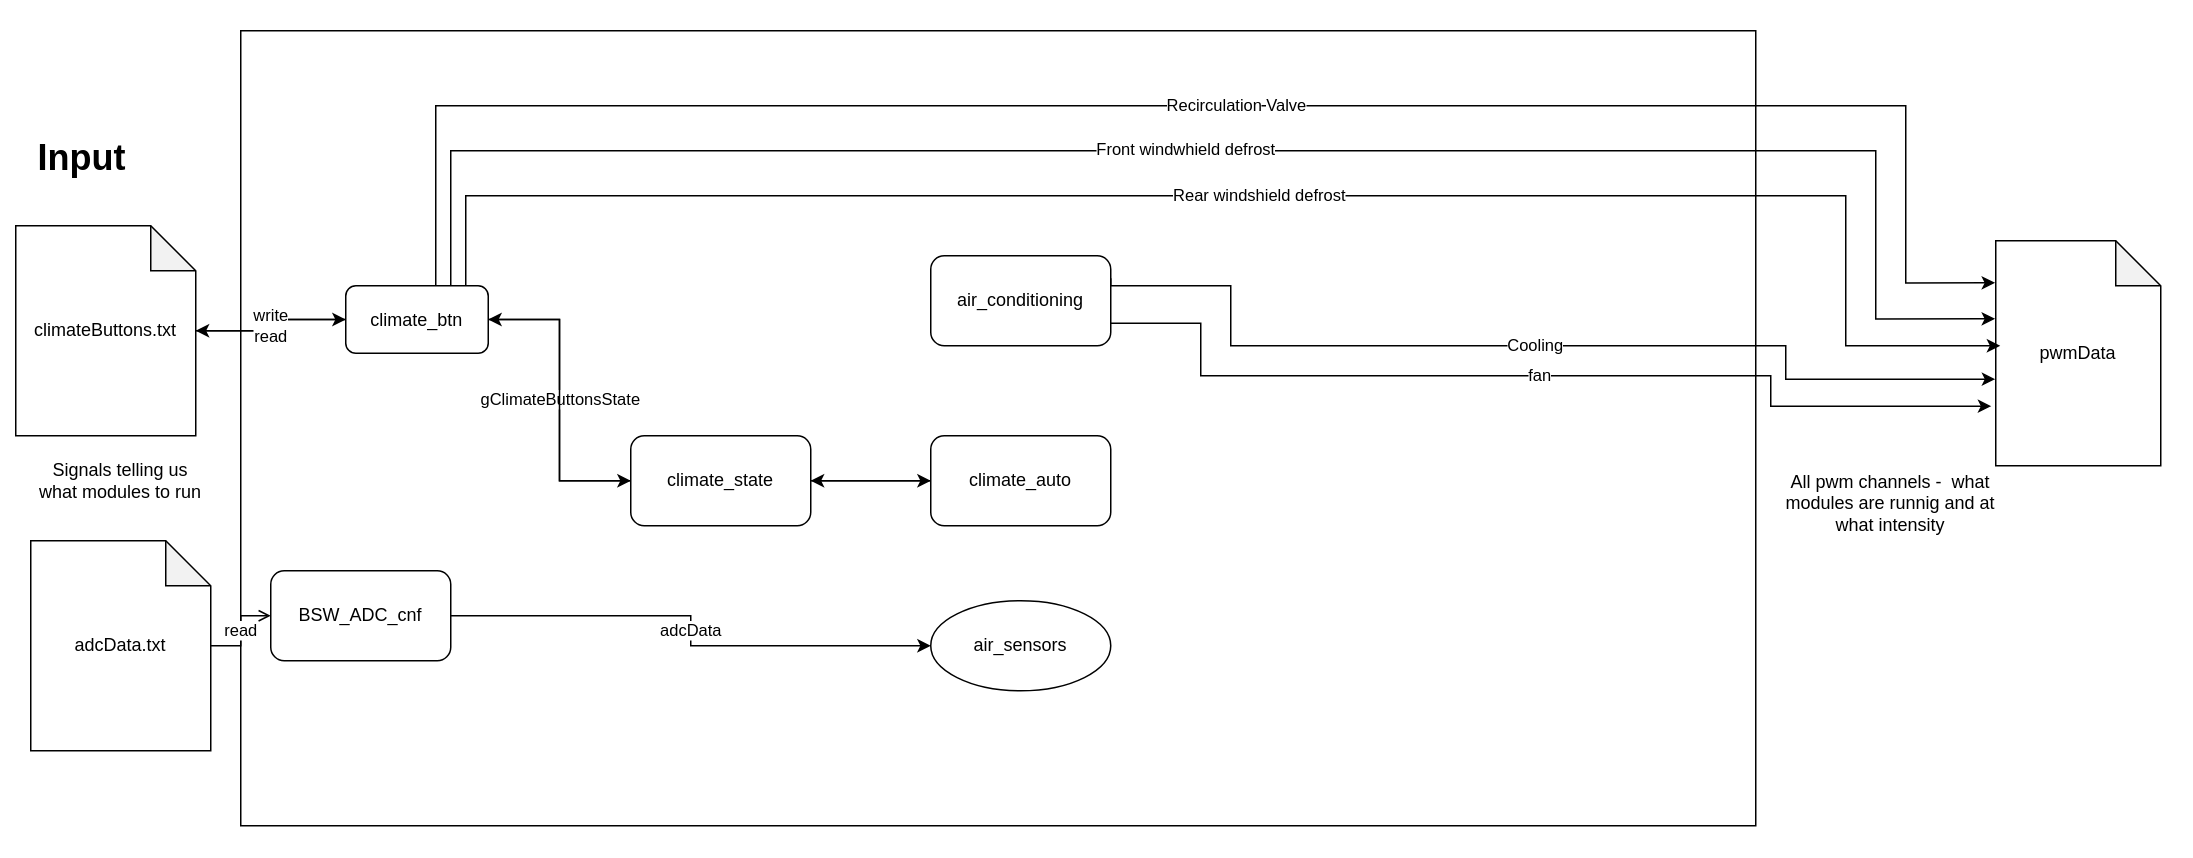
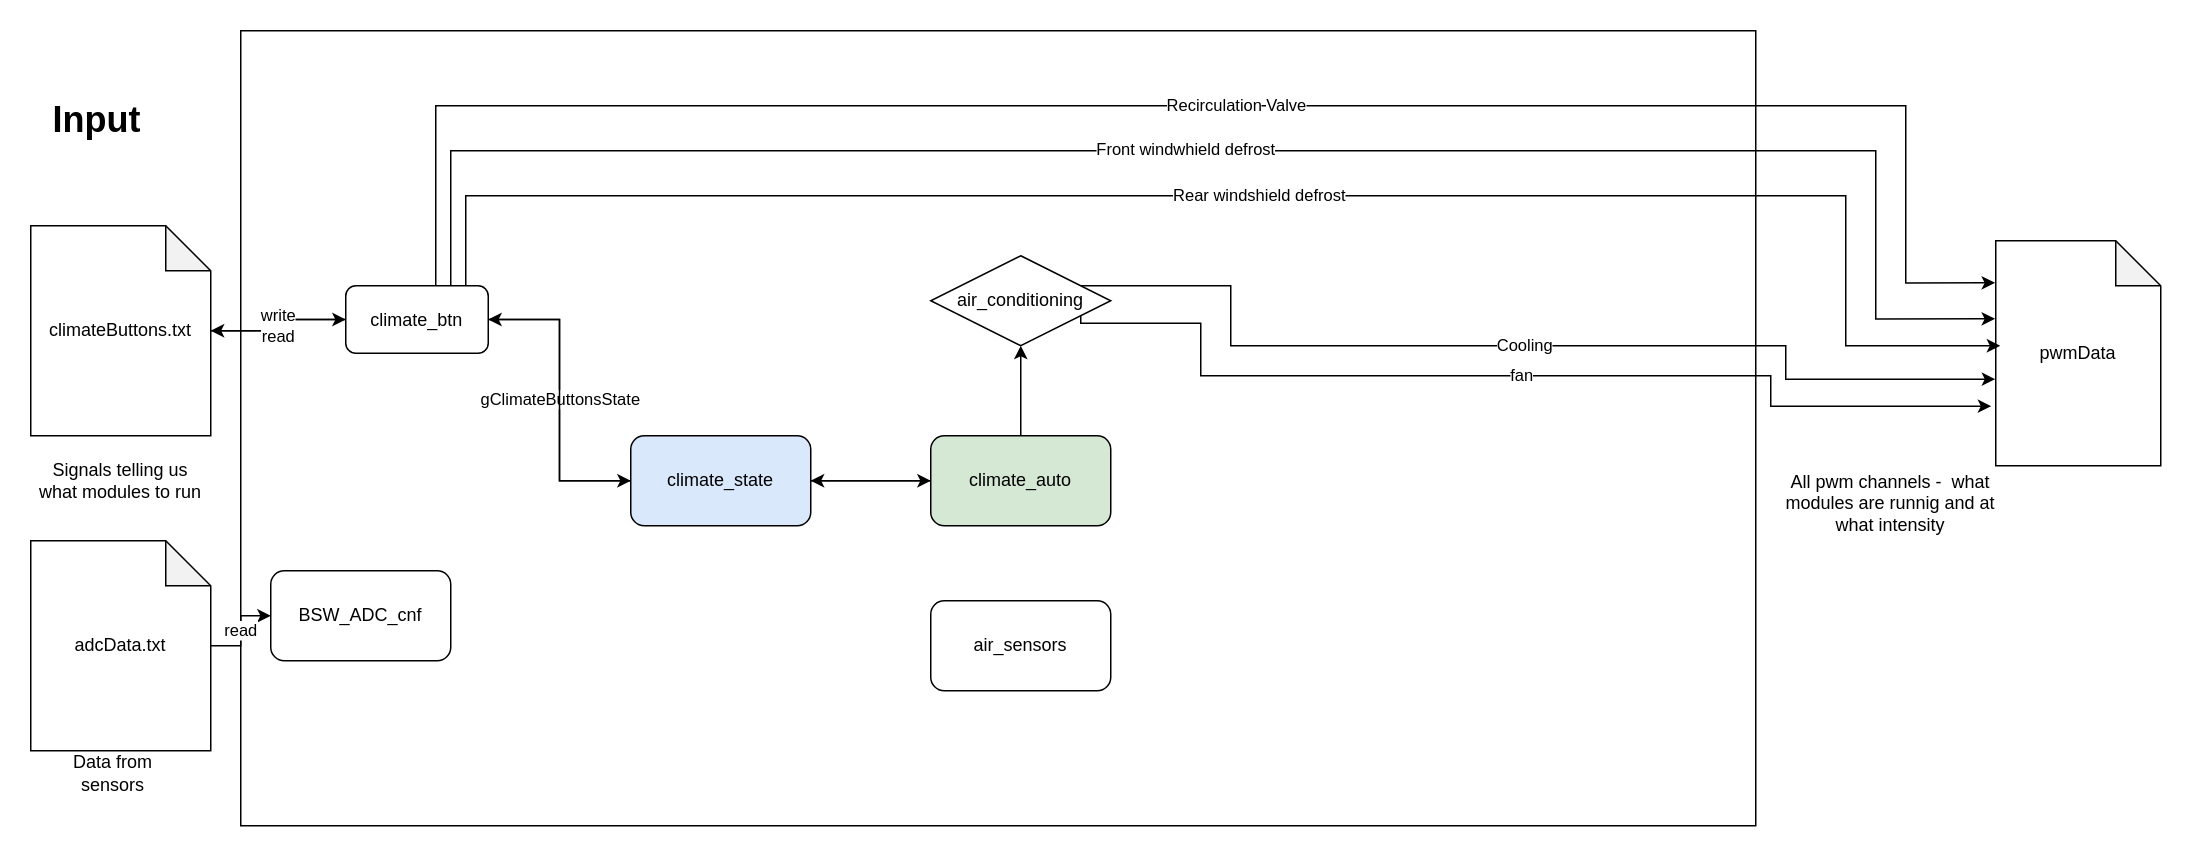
(106, 166) -> (121, 128)
(1021, 301) -> (1021, 301)
(106, 331) -> (121, 331)
none -> (1021, 396)
(721, 481) -> (721, 481)
(1021, 481) -> (1021, 481)
(261, 616) -> (259, 616)
(691, 626) -> none
(1021, 646) -> (1021, 646)
none -> (113, 773)
